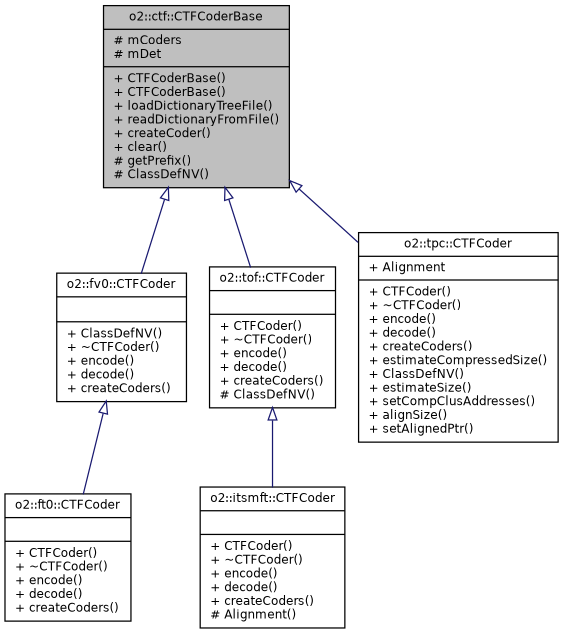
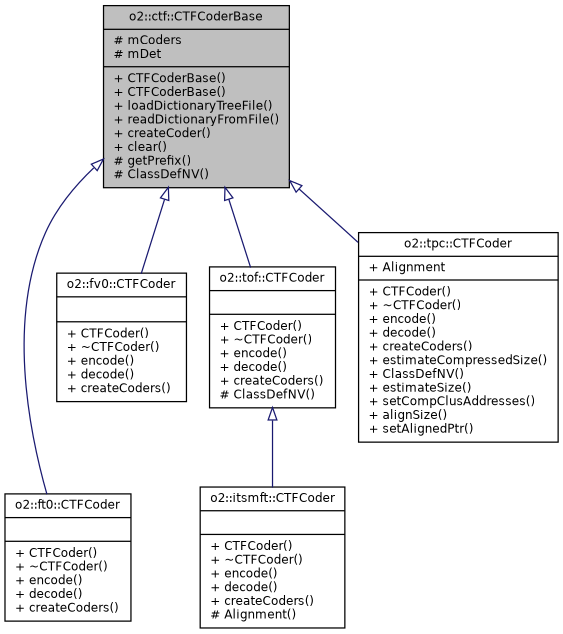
(115, 334) -> (109, 334)
(93, 454) -> (25, 323)
